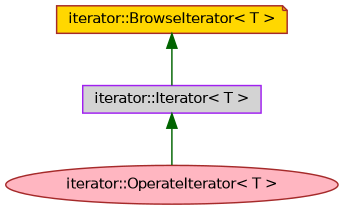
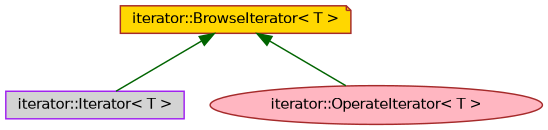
(172, 147) -> (308, 63)
